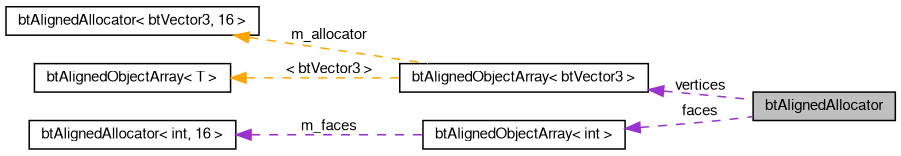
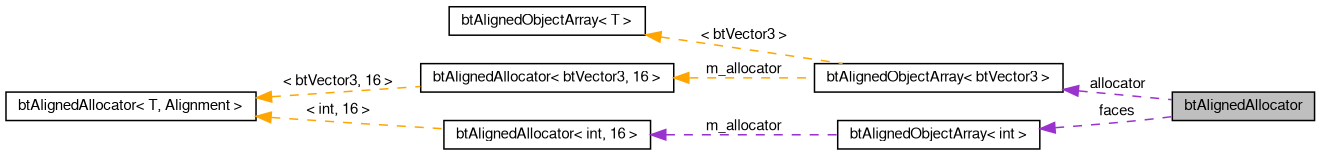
(701, 86) -> (1118, 85)
none -> (131, 106)
(329, 127) -> (744, 127)
